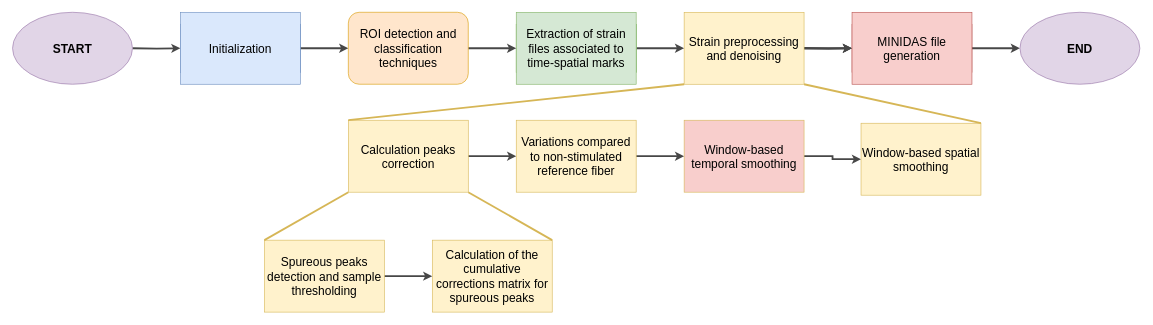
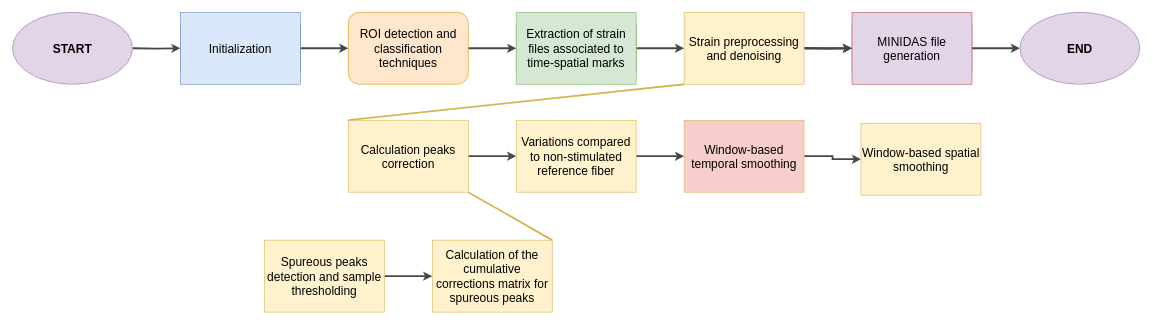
(912, 48) -> (912, 48)
(893, 104) -> none
(306, 216) -> none
